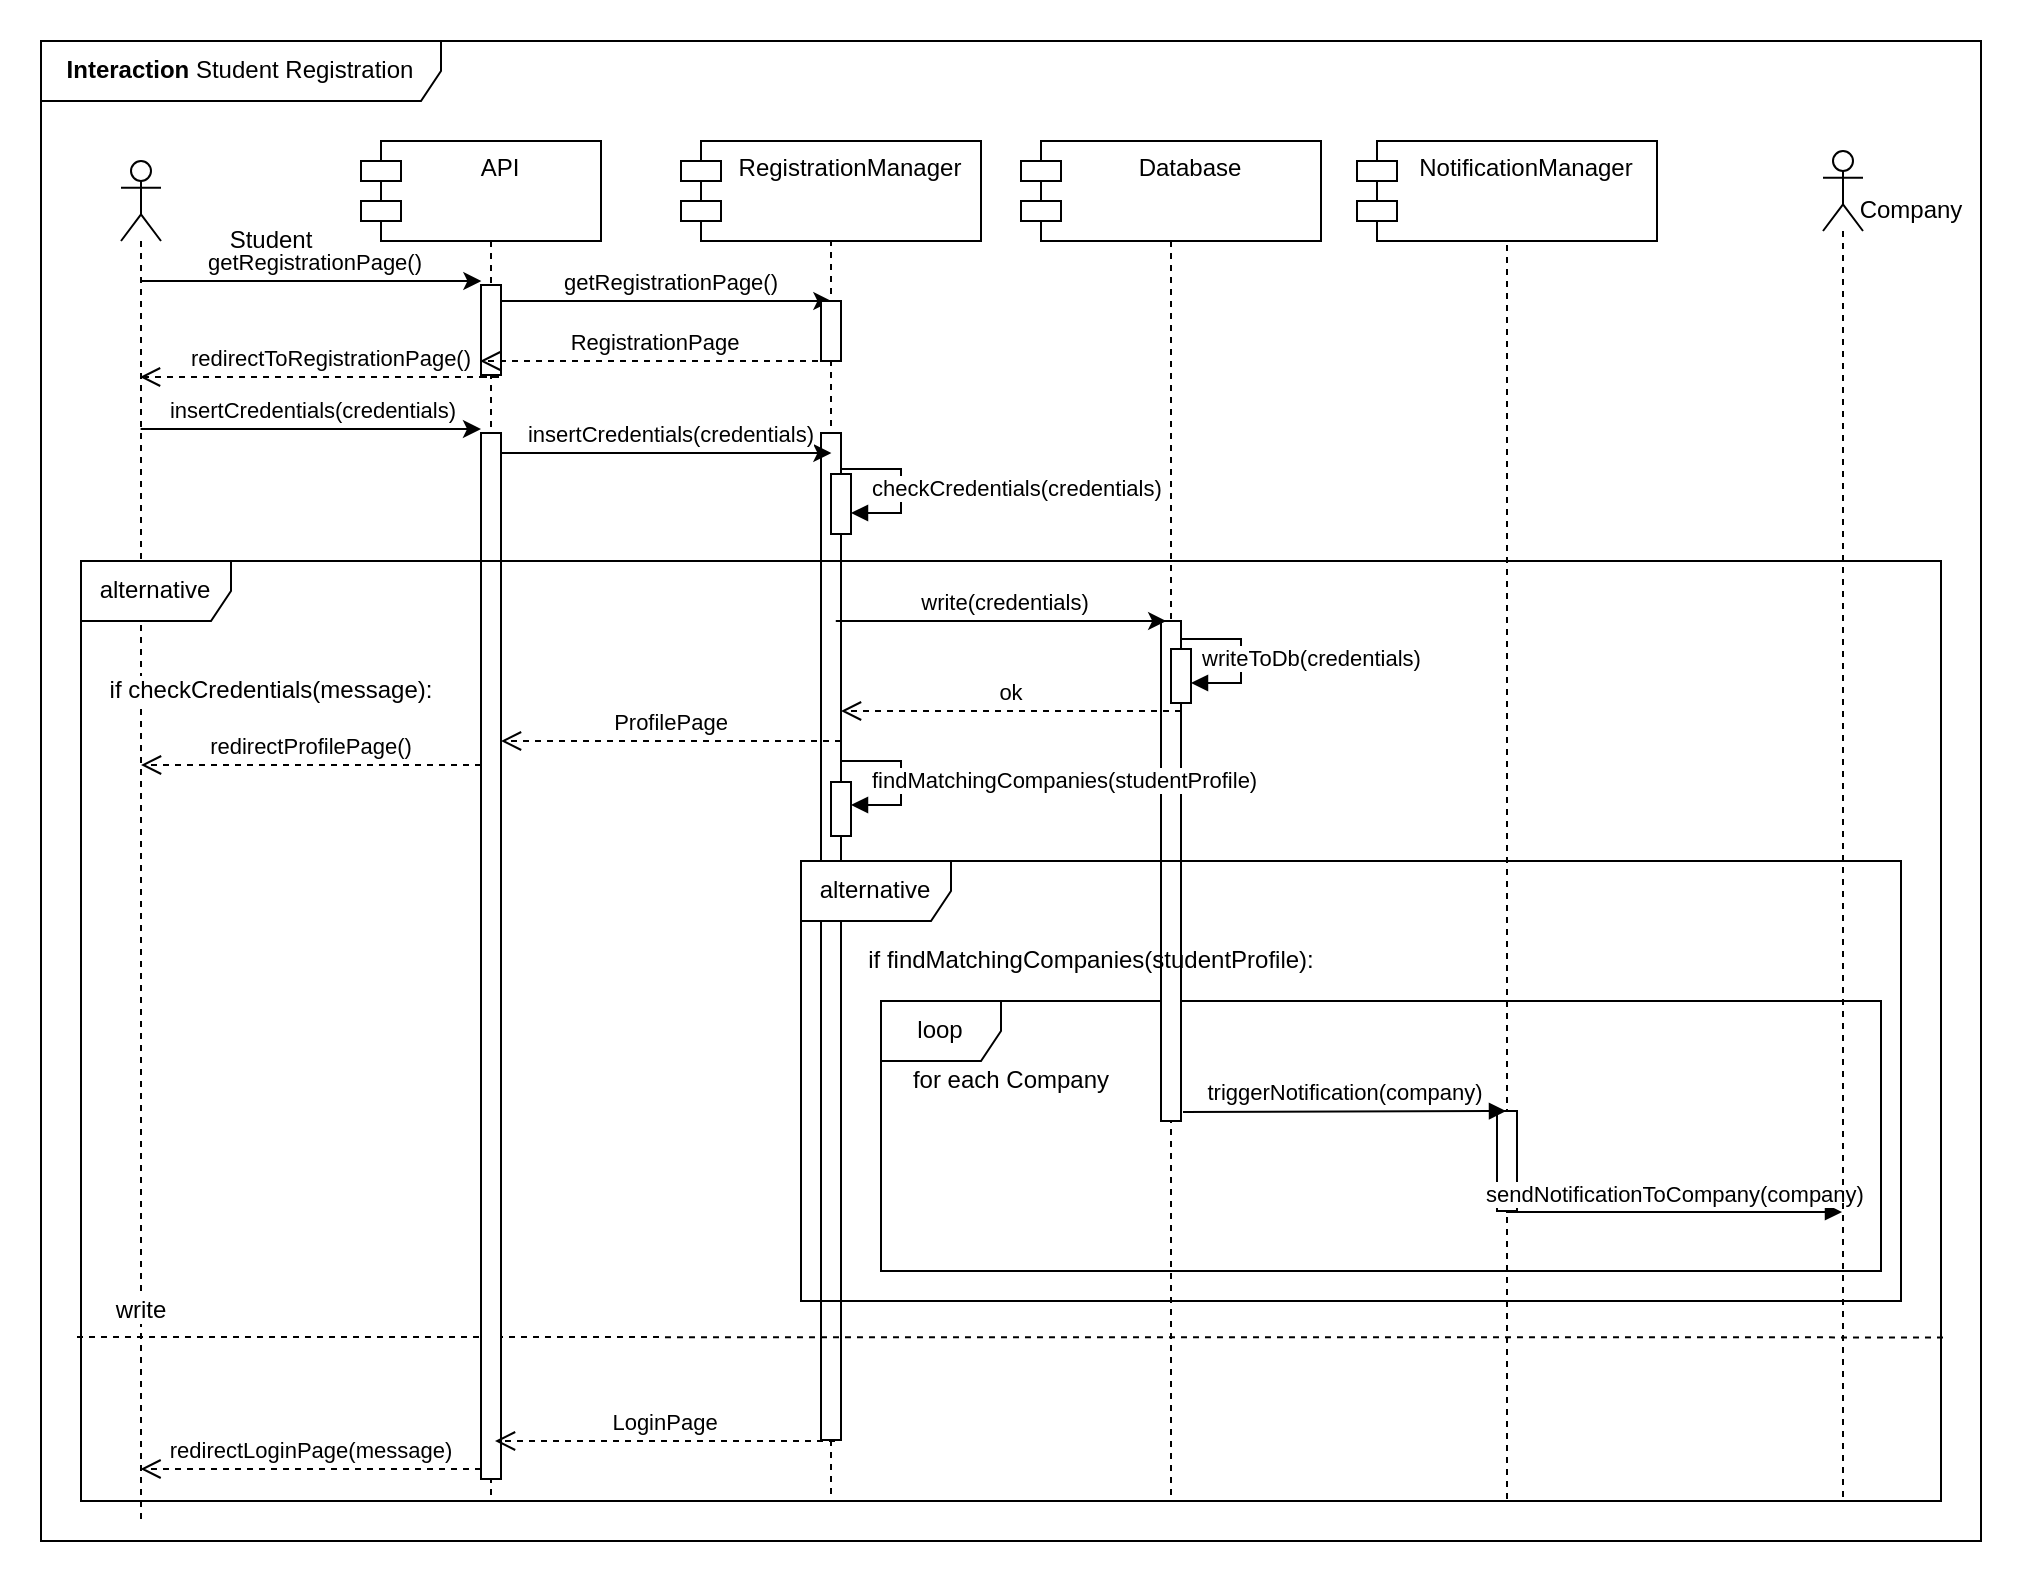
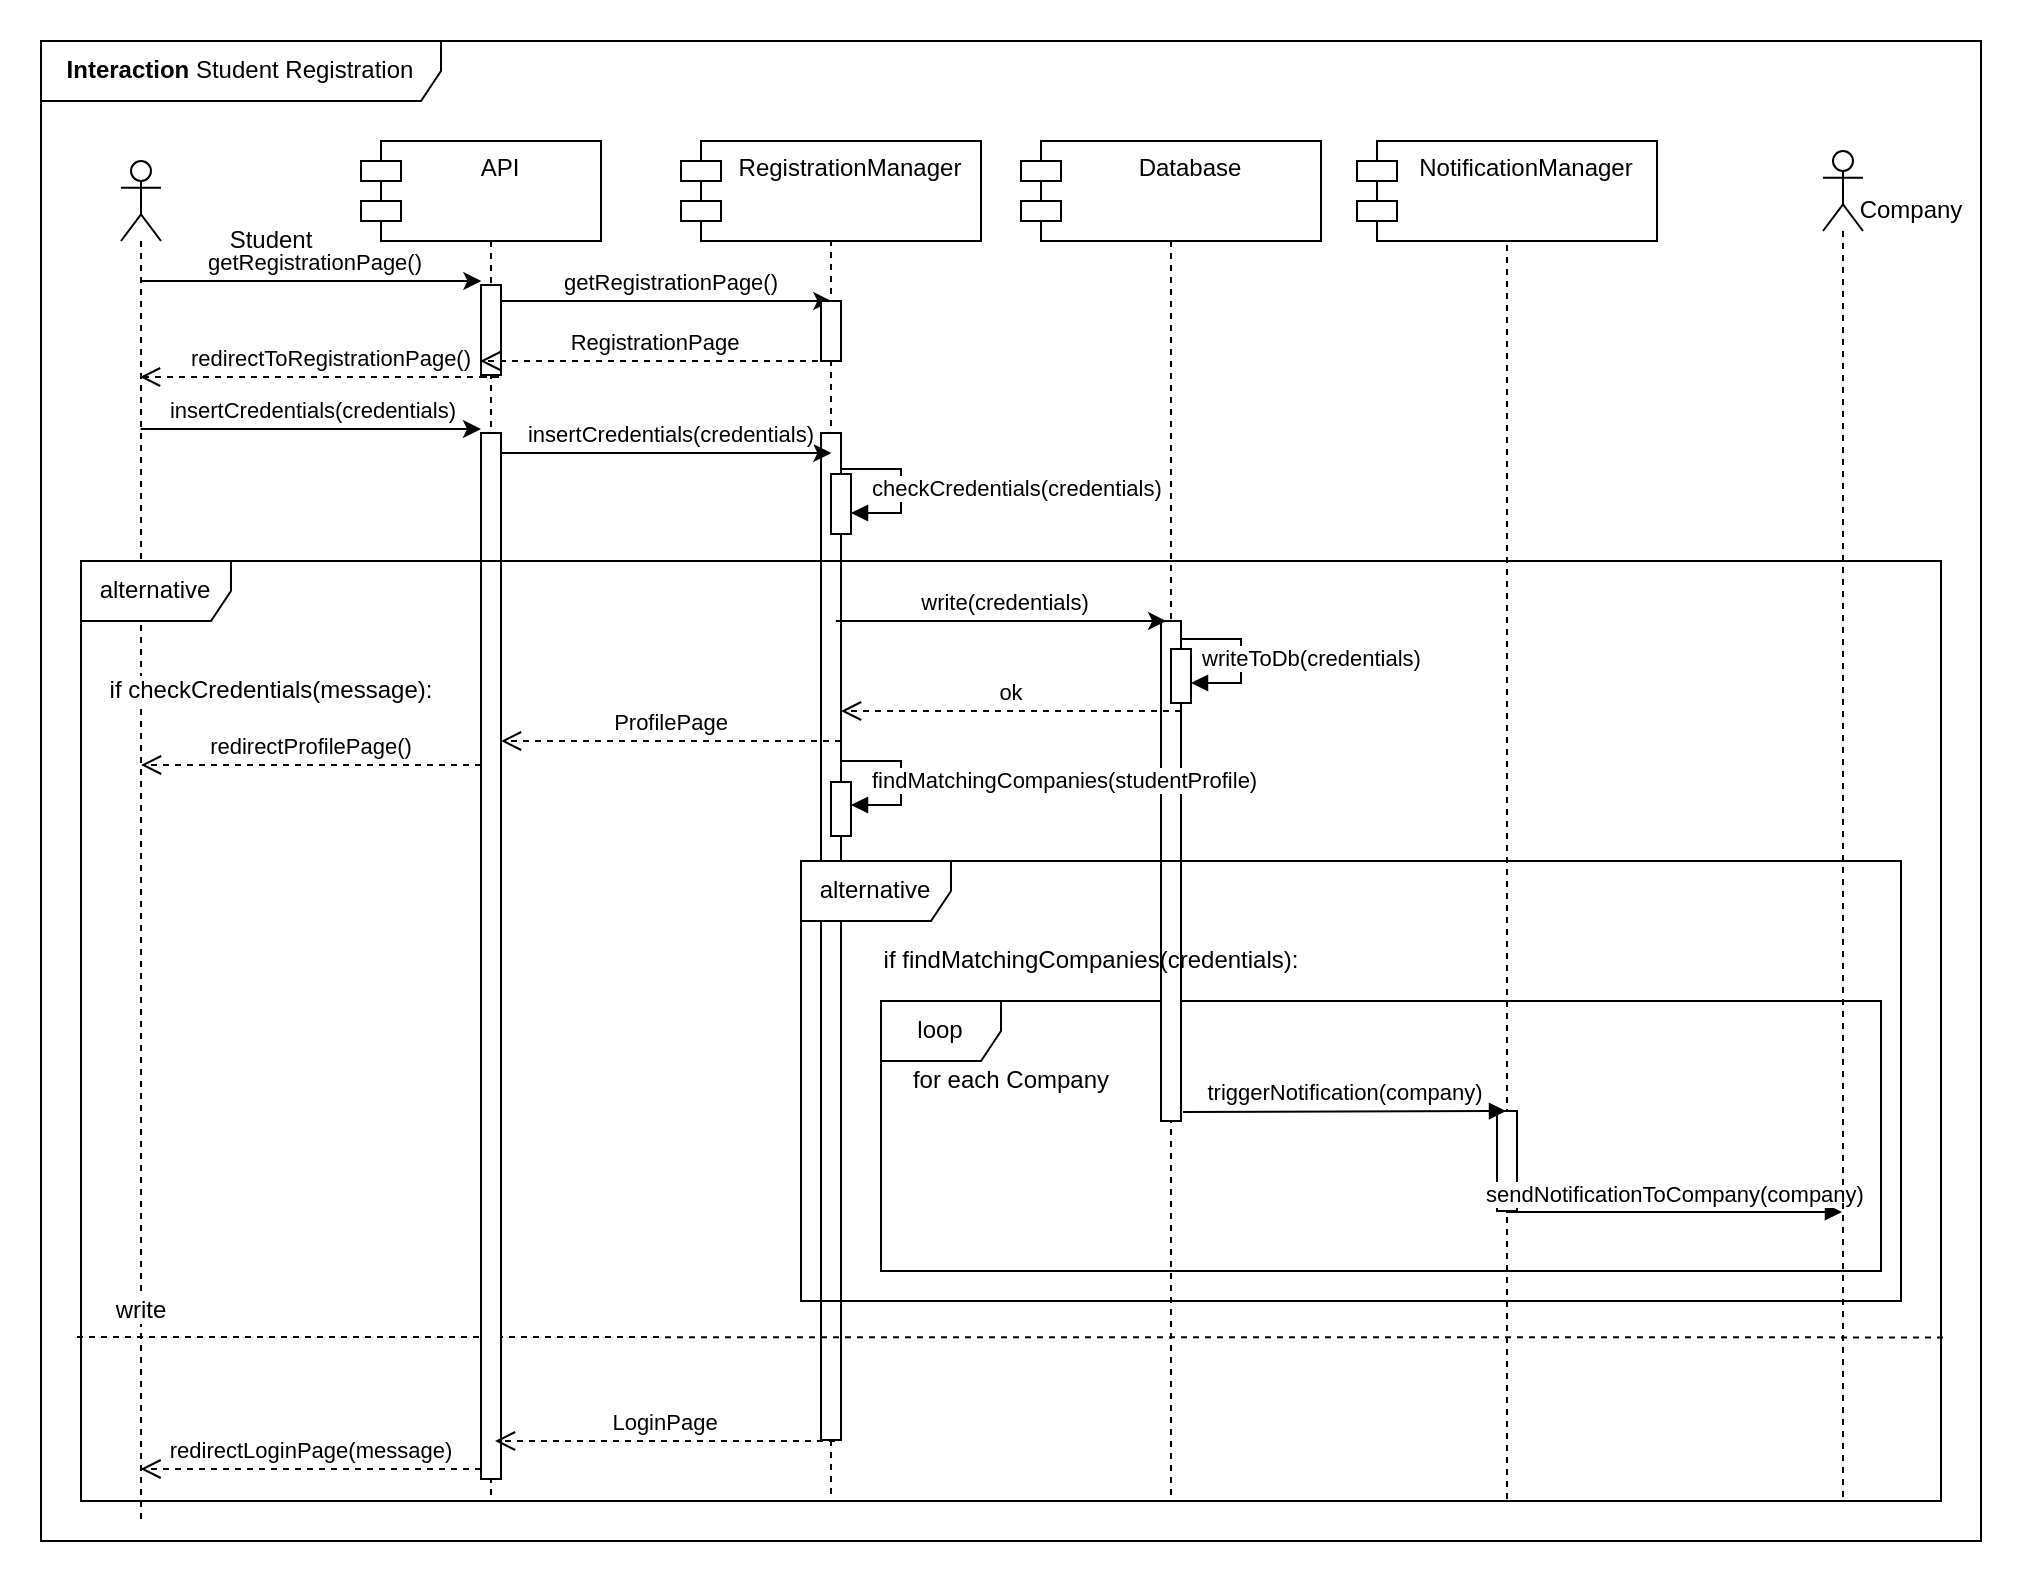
(1092, 961) -> (1092, 961)
